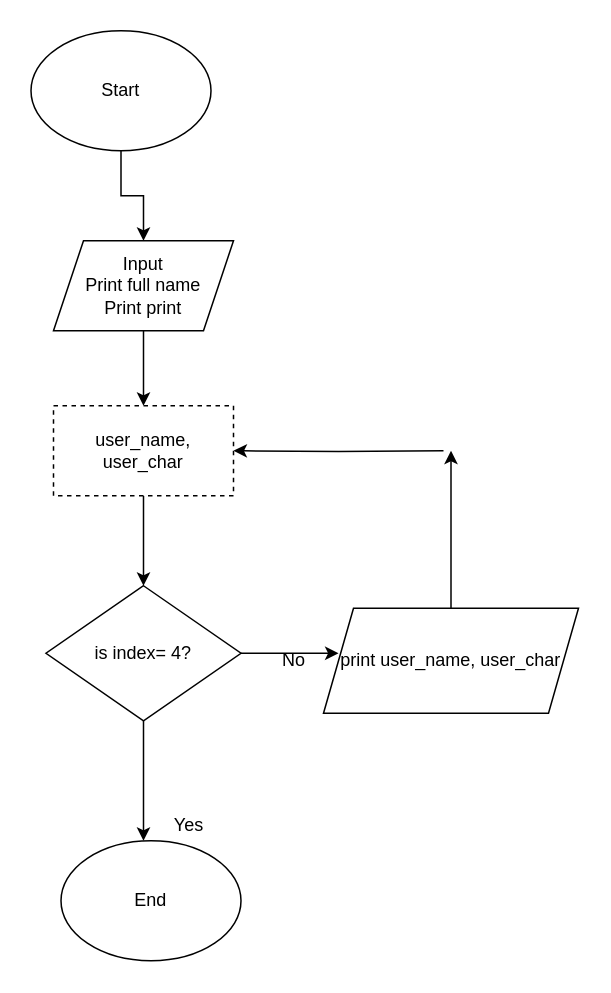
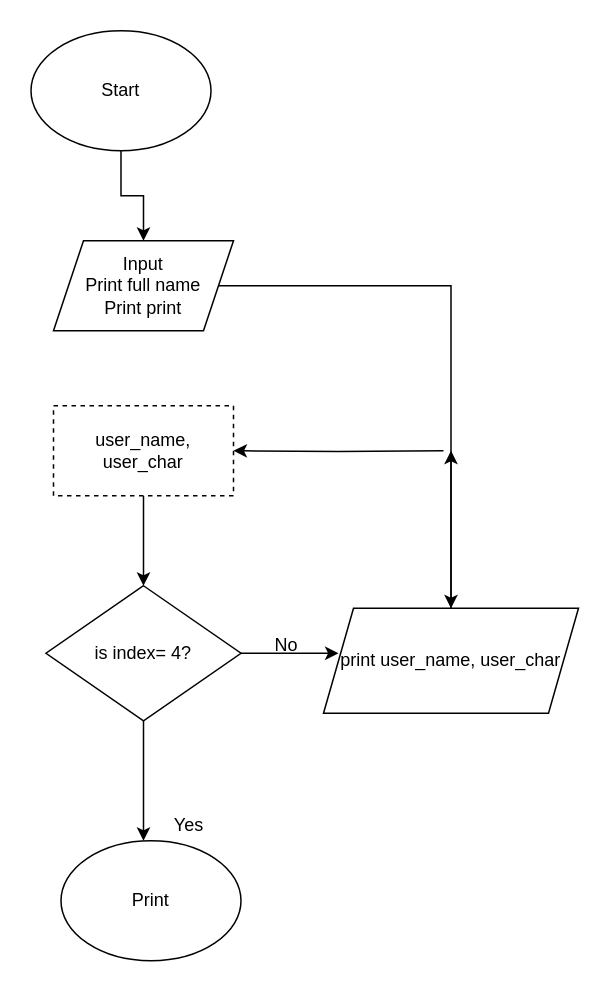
(143, 363) -> (418, 286)
(293, 661) -> (286, 646)
(151, 901) -> (151, 901)
